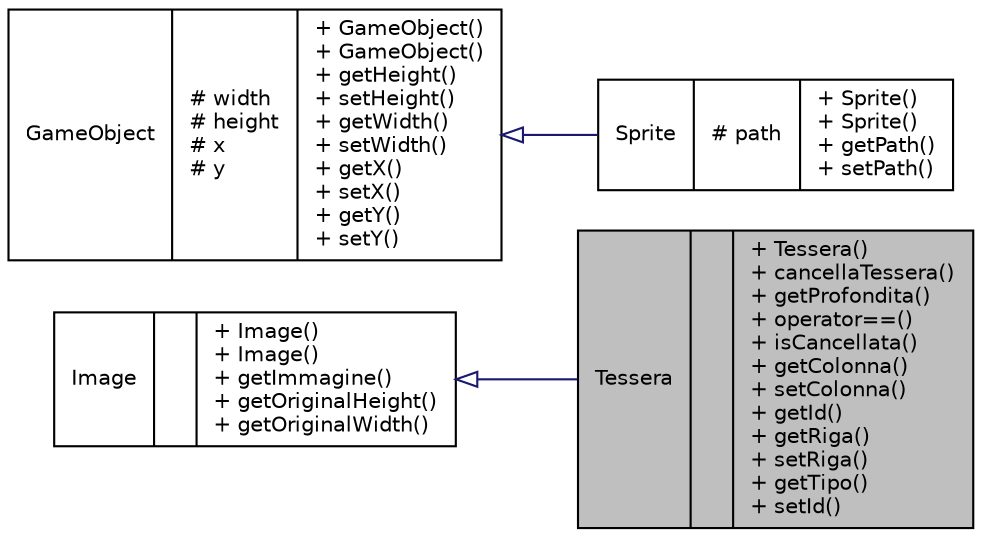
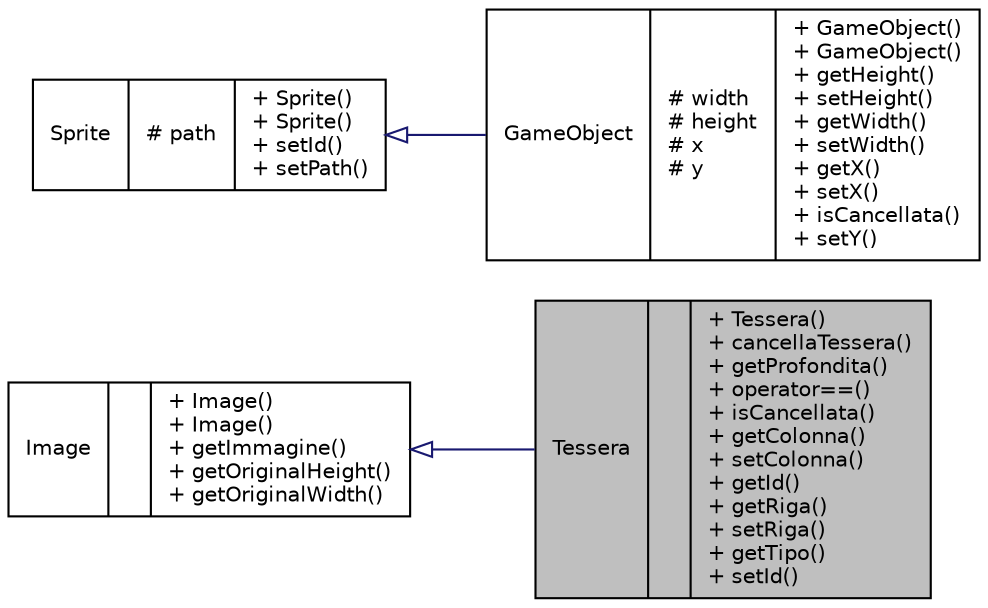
(561, 135) -> (447, 135)
(877, 146) -> (298, 146)
(358, 216) -> (877, 216)
